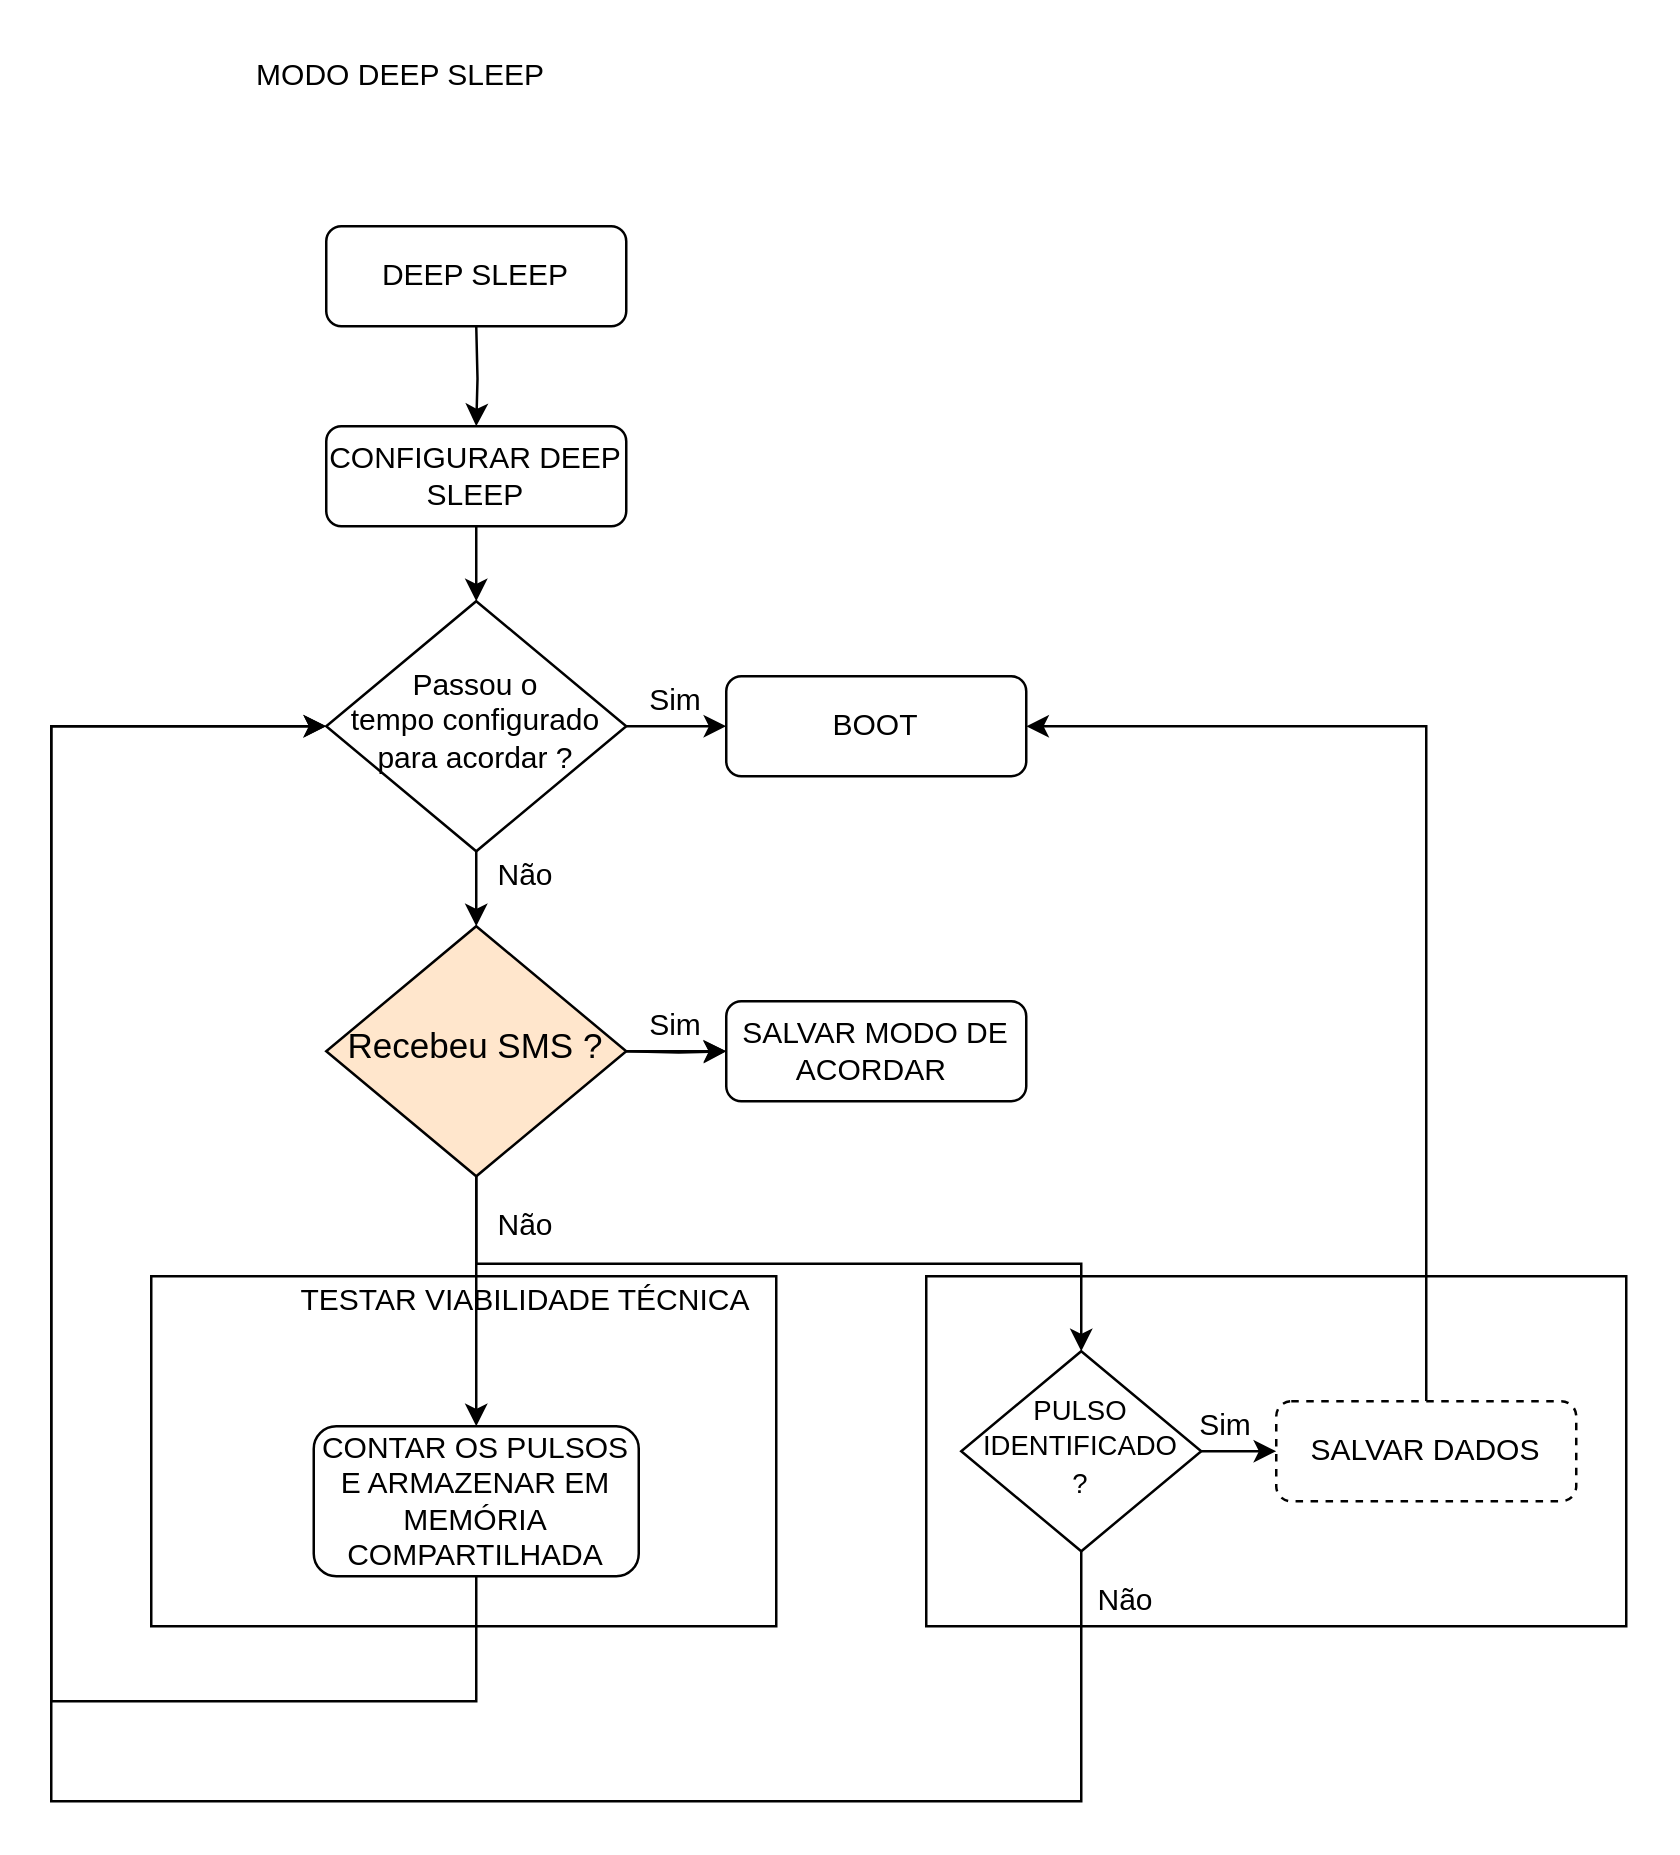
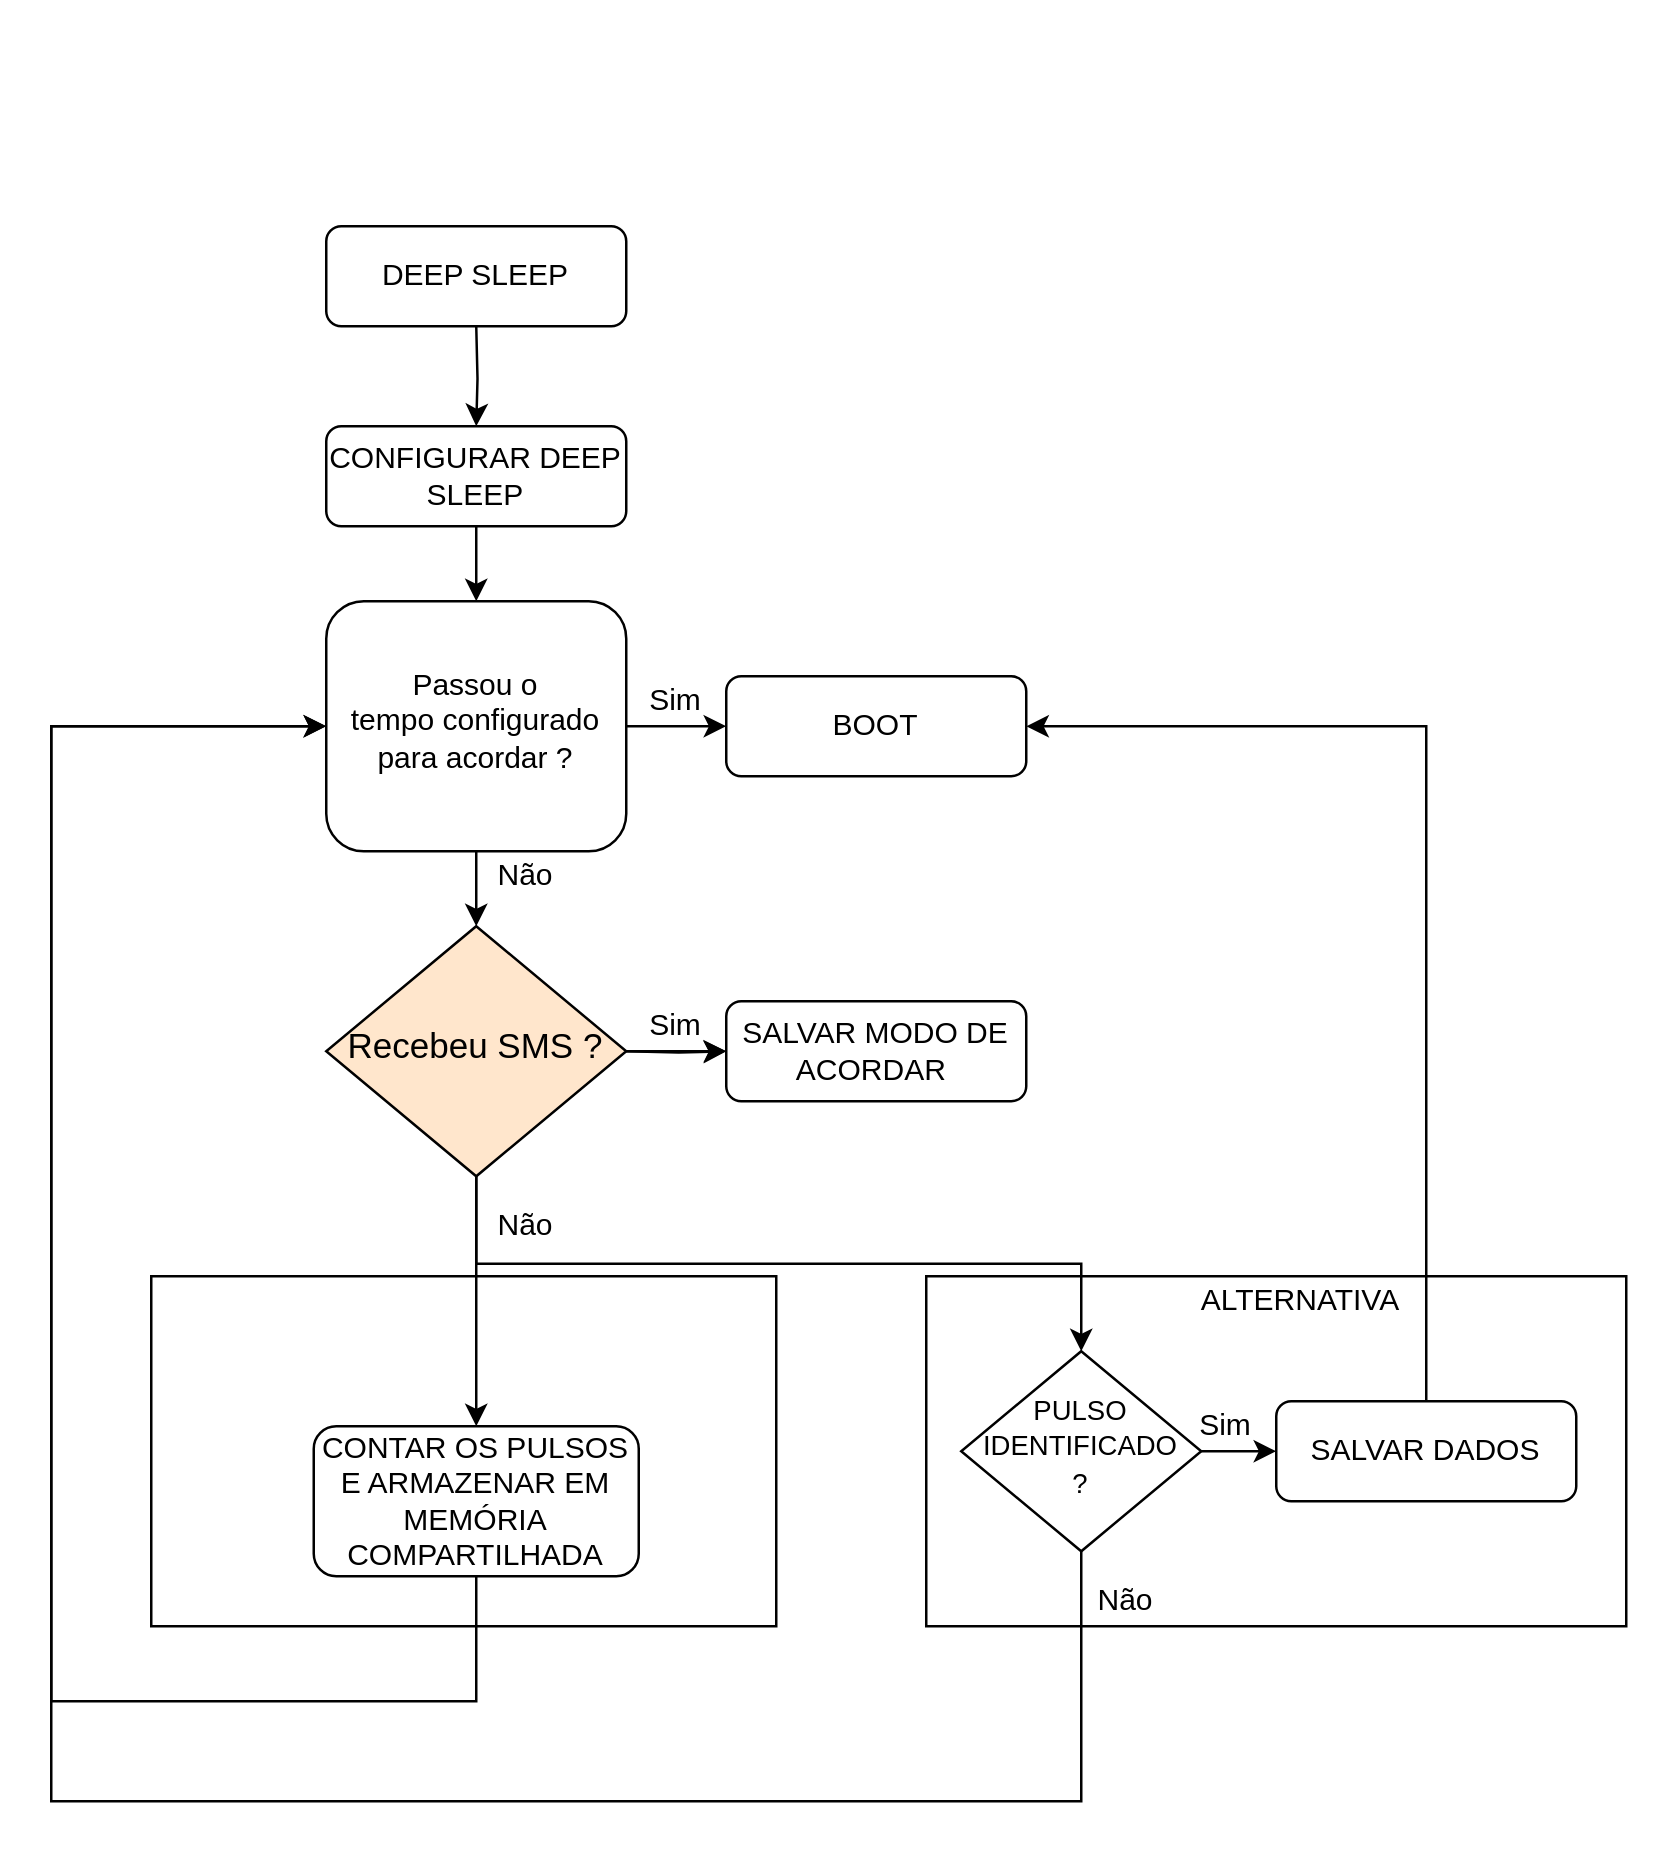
(401, 76) -> none
(476, 726) -> (476, 726)
(526, 1301) -> none
none -> (1301, 1301)
(1426, 1451) -> (1426, 1451)
